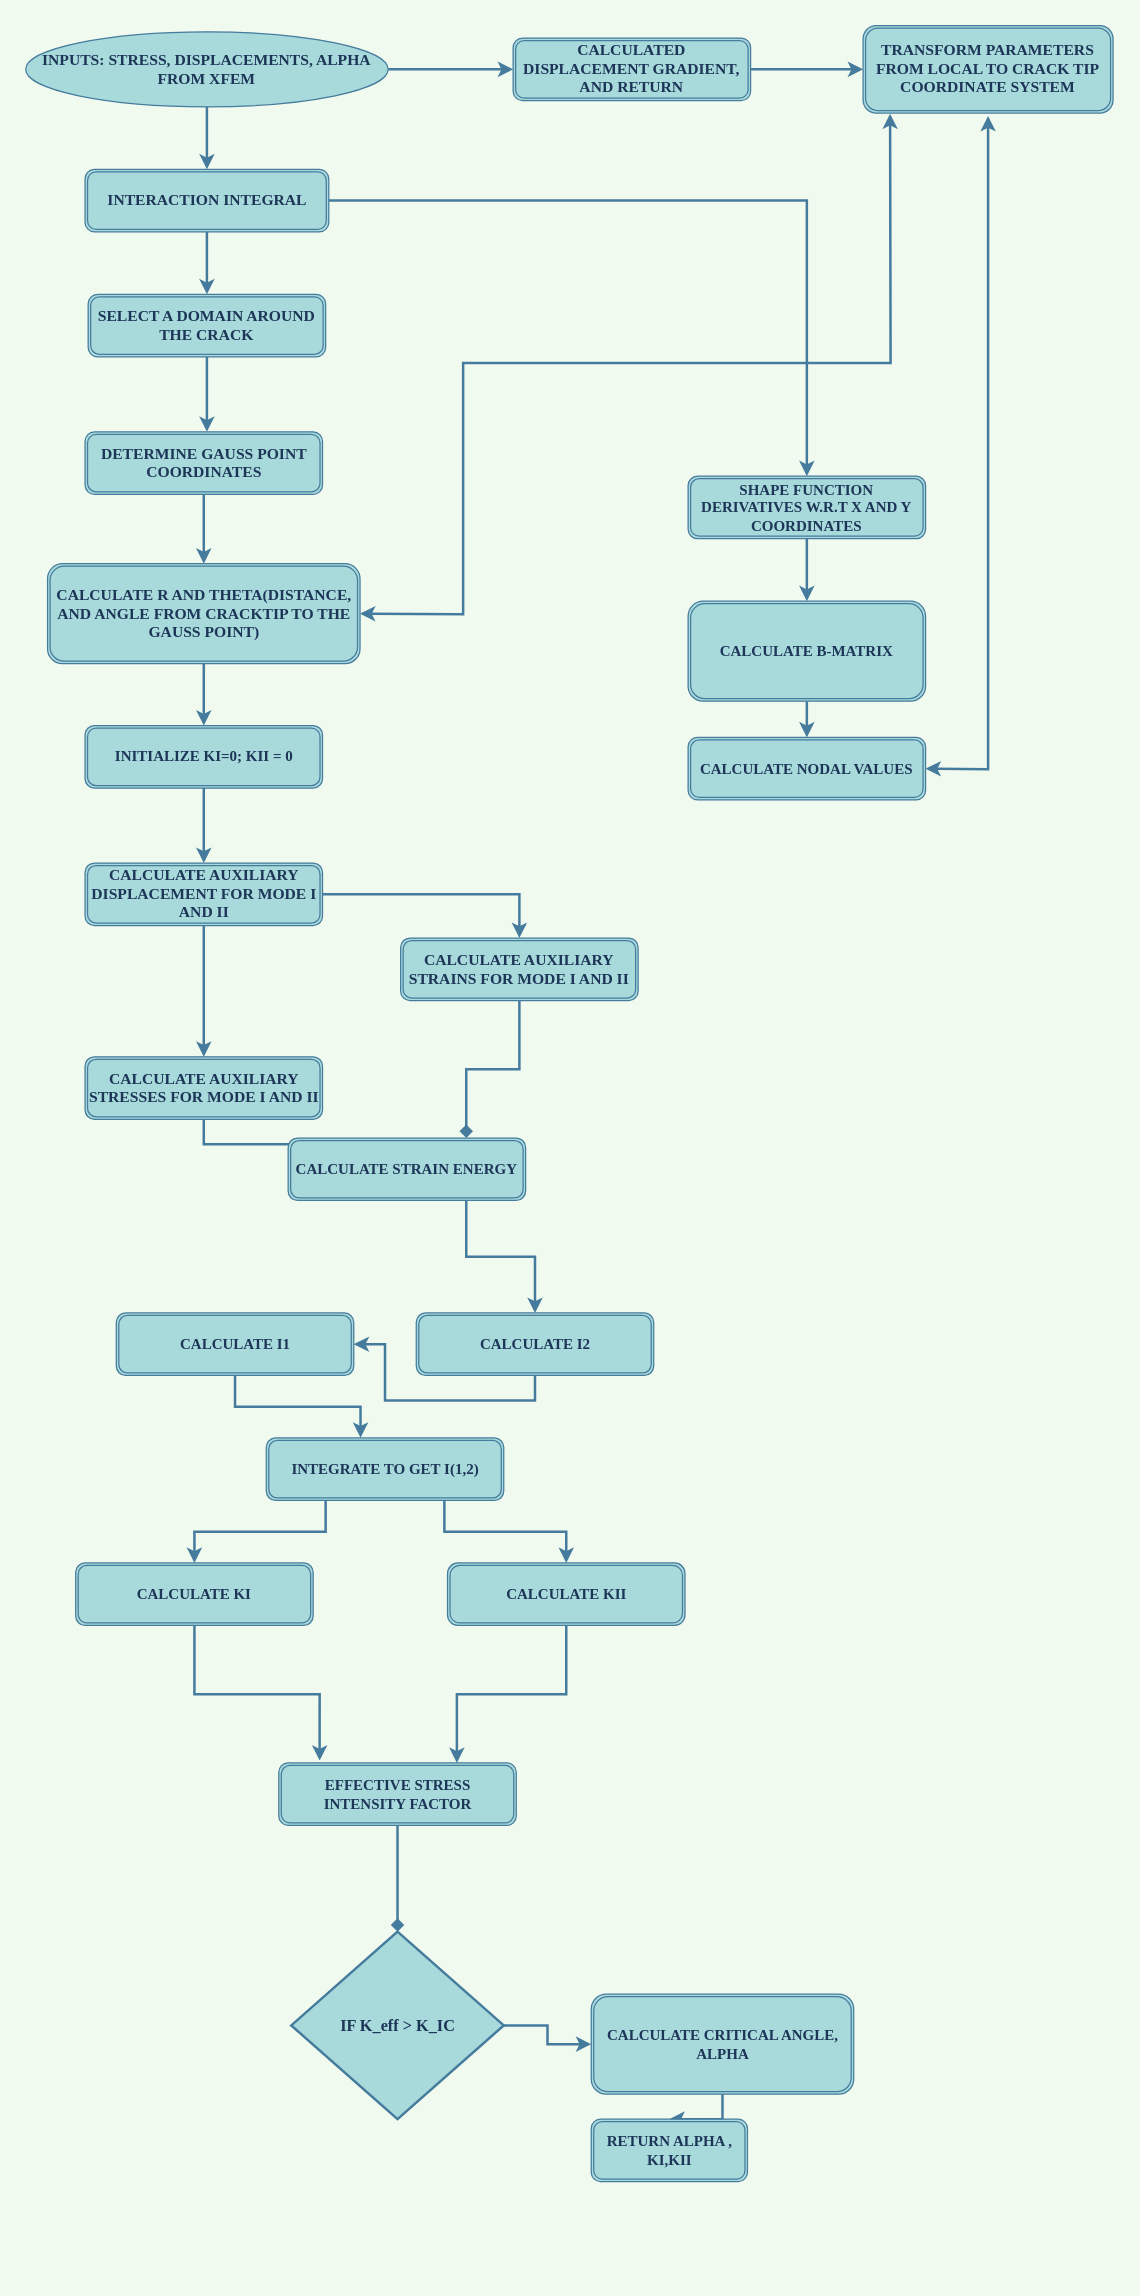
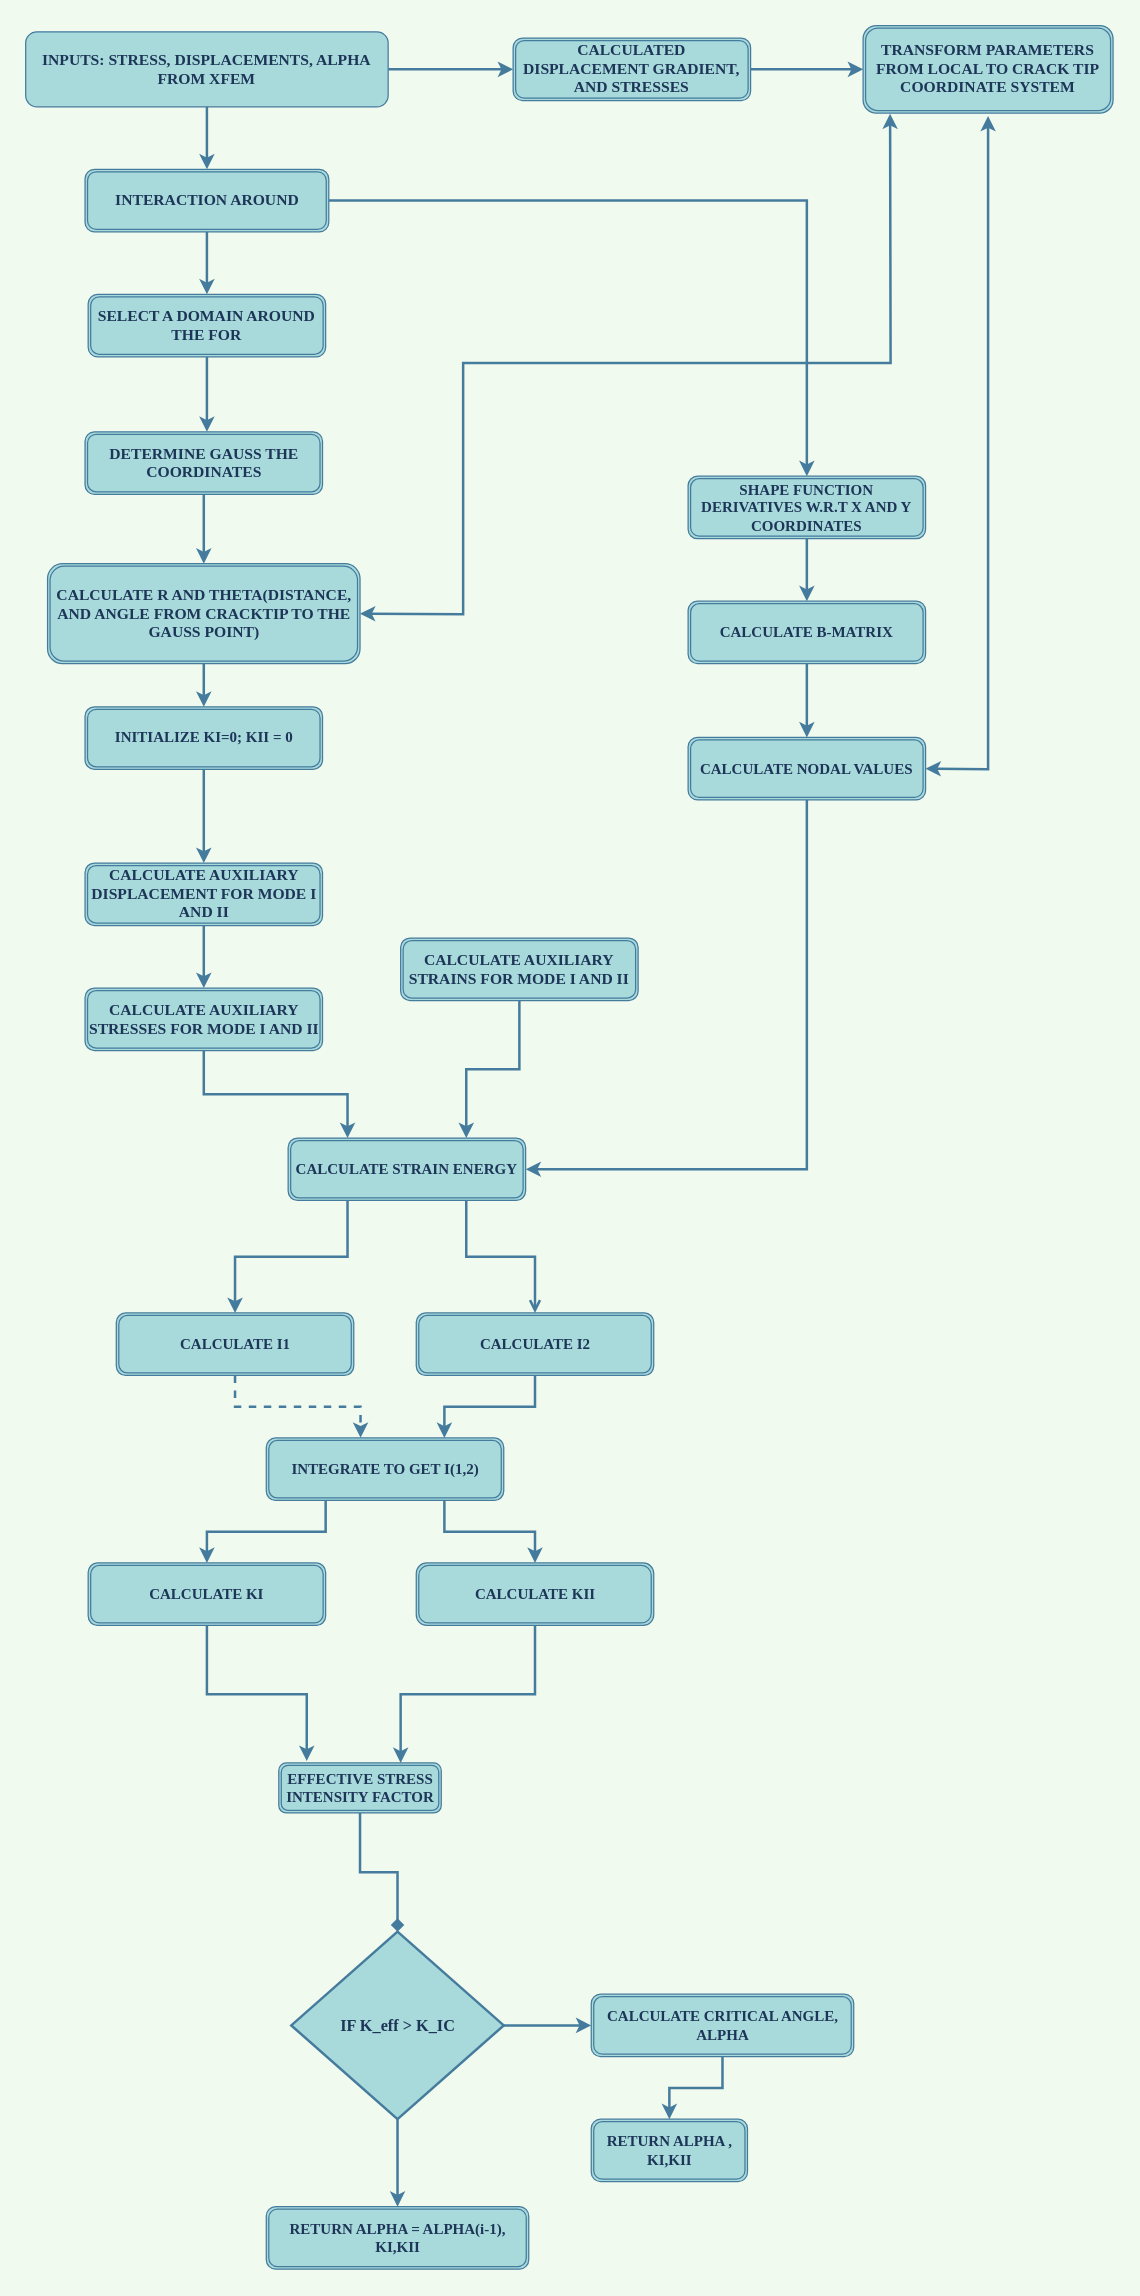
(207, 69) -> (207, 69)
(632, 69) -> (632, 69)
(208, 201) -> (208, 201)
(207, 326) -> (207, 326)
(204, 463) -> (204, 463)
(807, 651) -> (807, 633)
(204, 757) -> (204, 738)
(437, 894) -> none
(204, 1088) -> (204, 1019)
none -> (807, 1119)
(466, 1124) -> (466, 1125)
none -> (297, 1257)
(535, 1300) -> (535, 1301)
(424, 1401) -> (485, 1407)
(294, 1407) -> (294, 1407)
(194, 1594) -> (207, 1594)
(566, 1594) -> (535, 1594)
(398, 1794) -> (360, 1788)
(723, 2044) -> (723, 2026)
none -> (398, 2157)
none -> (398, 2238)
